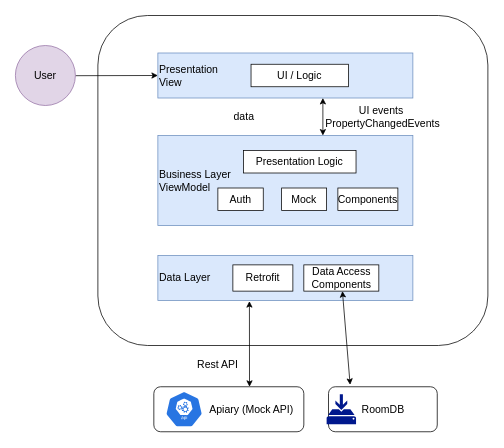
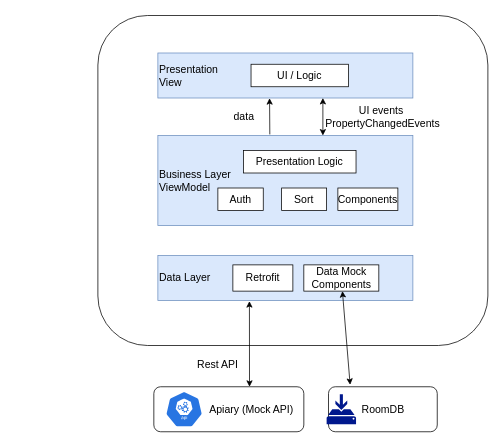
(45, 75) -> none
(114, 75) -> none
none -> (270, 119)
(304, 199) -> (304, 199)
(342, 278) -> (342, 278)
